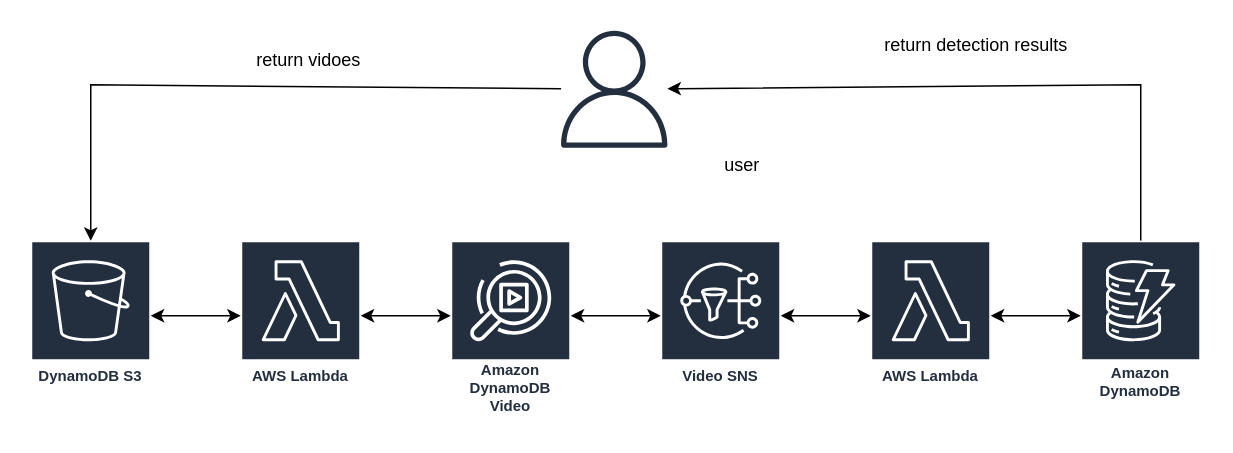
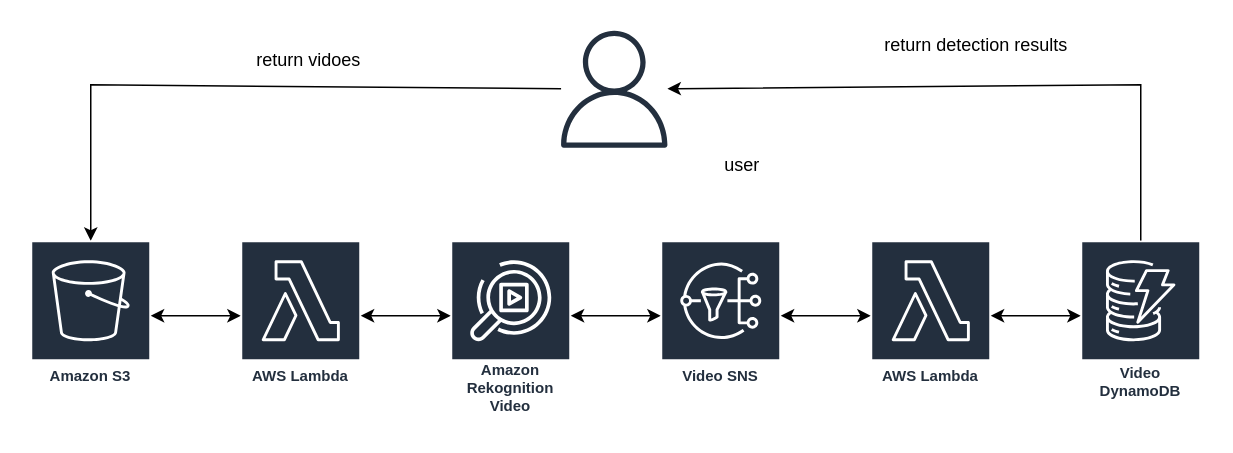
(91, 376) -> (91, 376)
(1141, 382) -> (1141, 391)
(511, 397) -> (511, 397)
